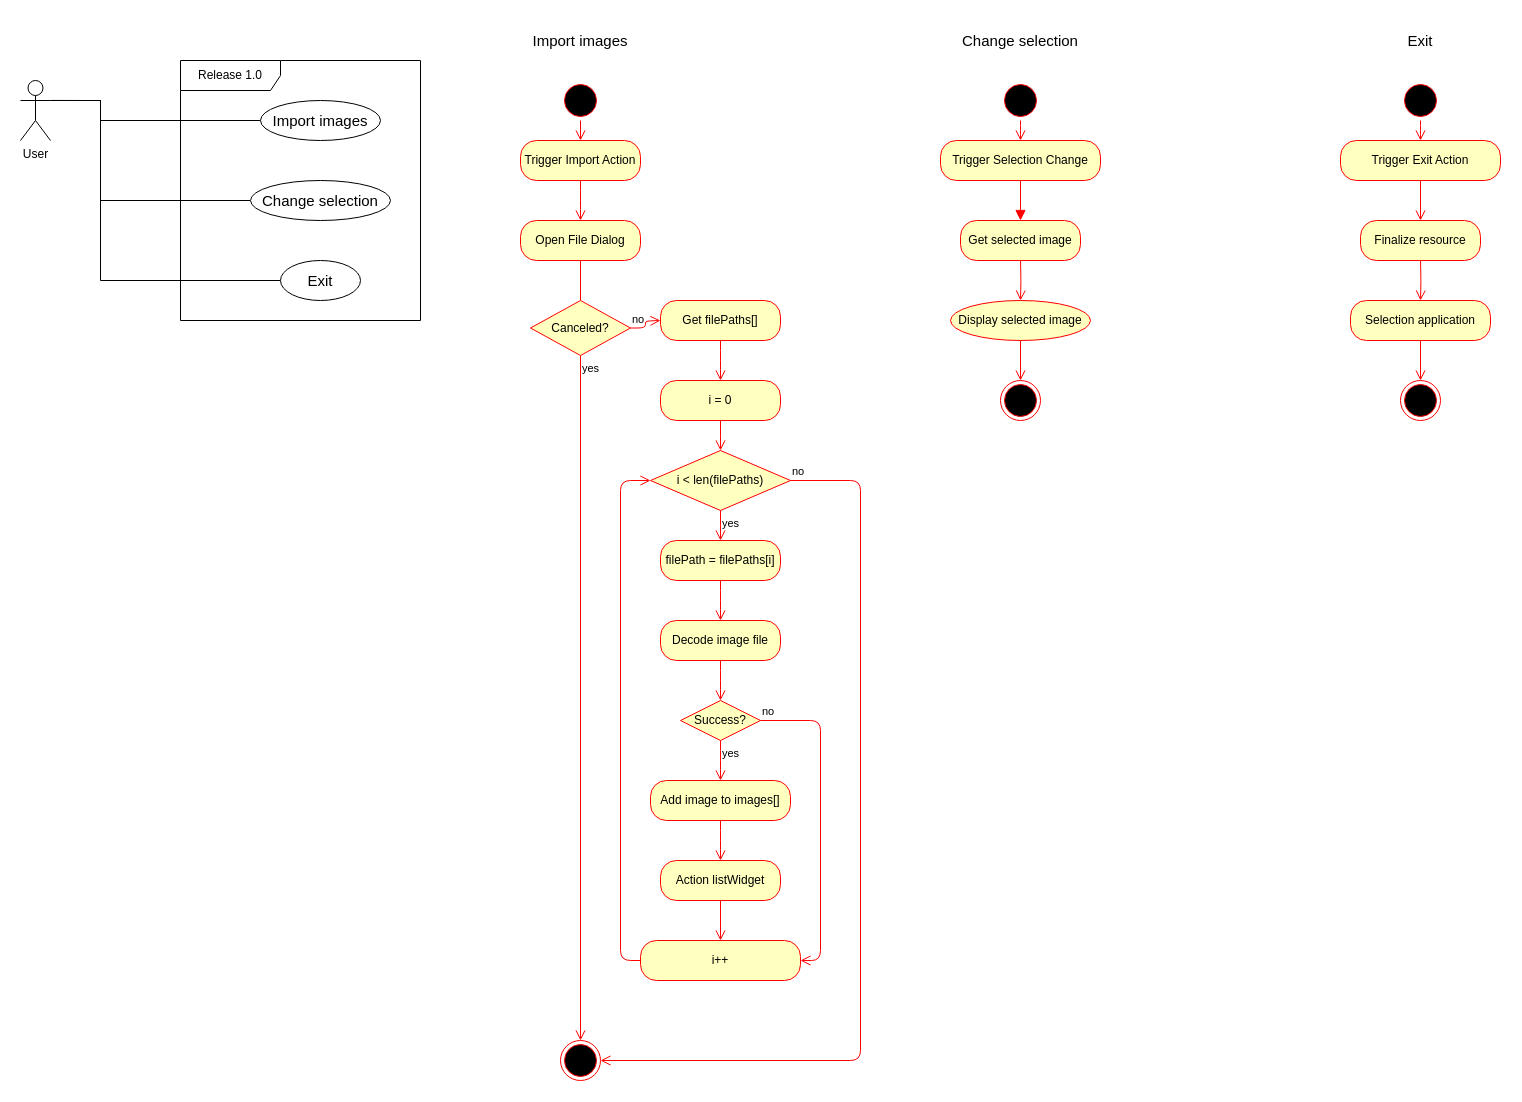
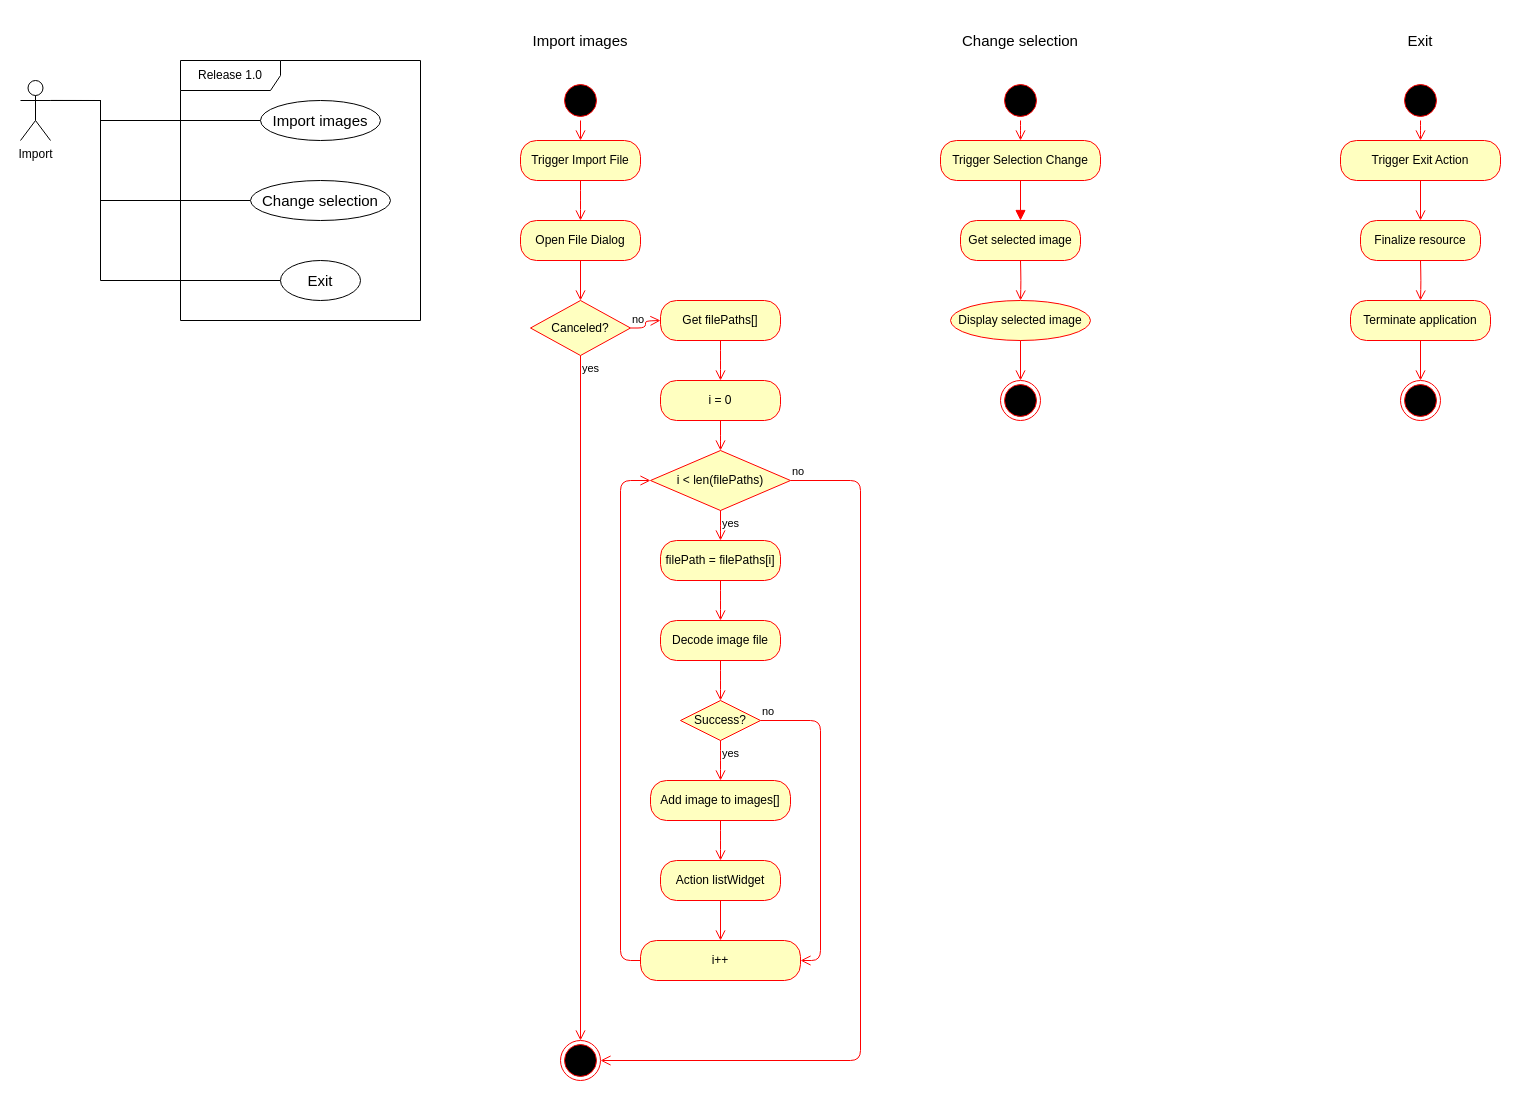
(36, 155) -> (36, 155)
(581, 161) -> (581, 161)
(581, 295) -> (581, 295)
(1421, 321) -> (1421, 321)
